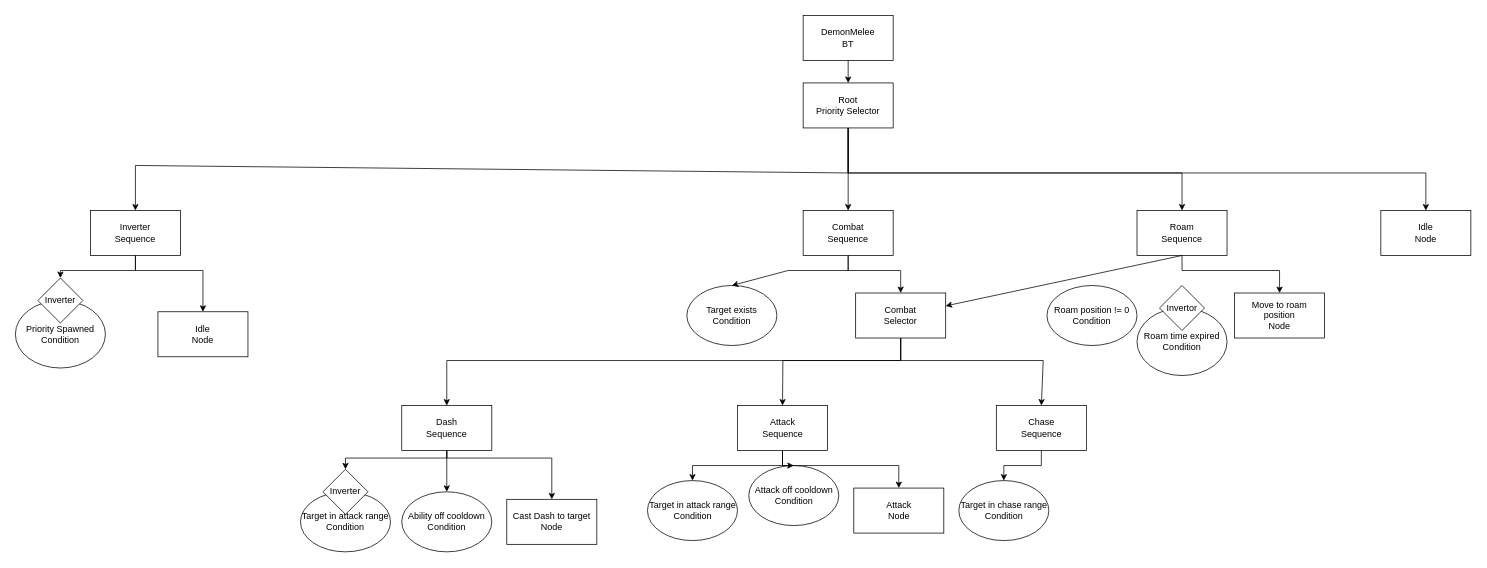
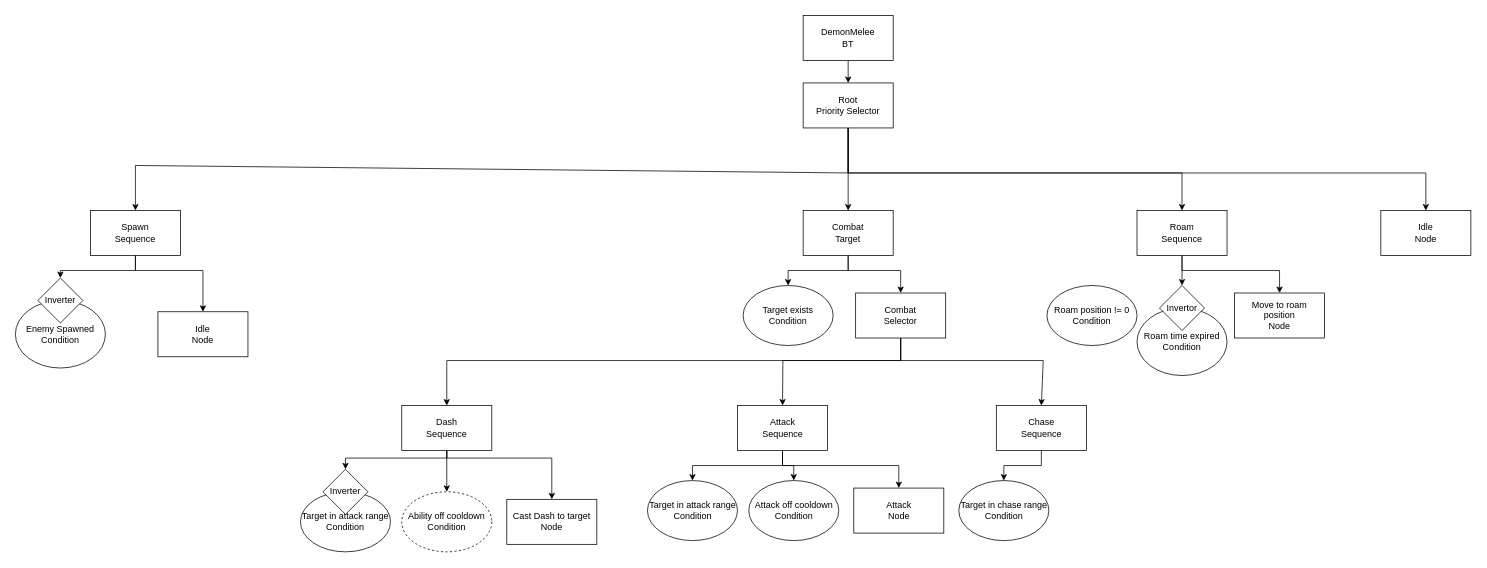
(135, 233) -> (135, 233)
(848, 233) -> (848, 233)
(1065, 280) -> (1182, 279)
(732, 315) -> (788, 315)
(60, 334) -> (60, 334)
(794, 495) -> (794, 510)
(447, 522) -> (447, 522)
